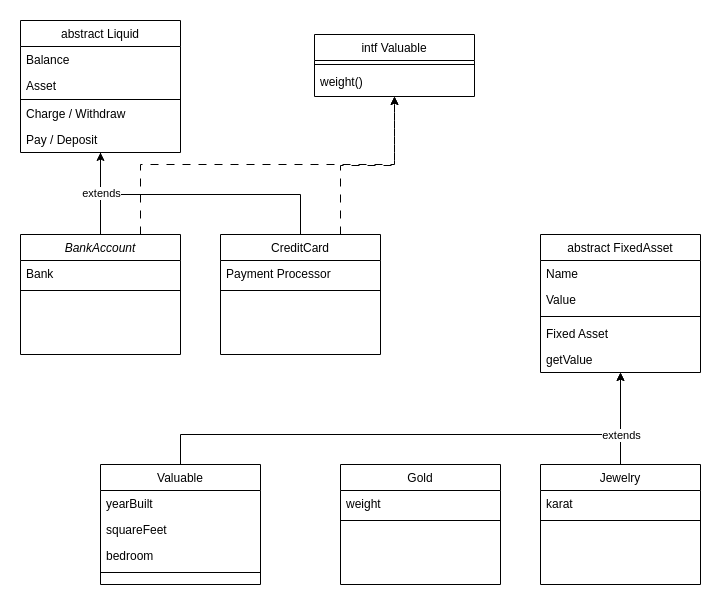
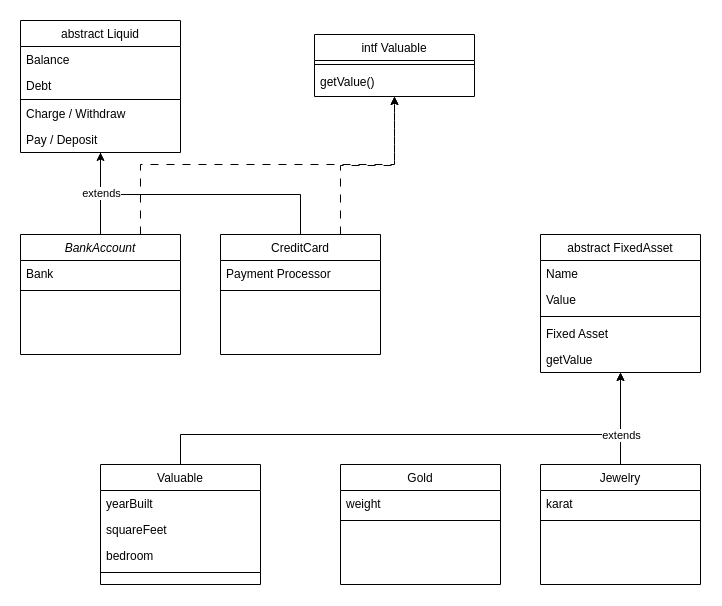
(345, 82) -> (352, 82)
(43, 86) -> (39, 86)
